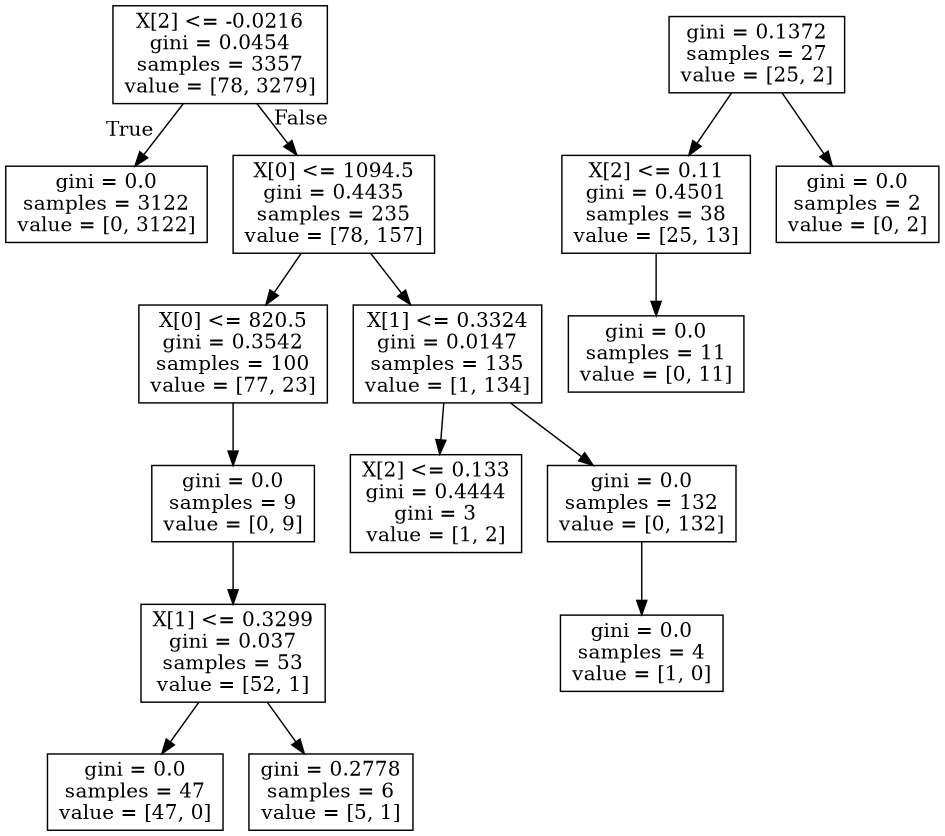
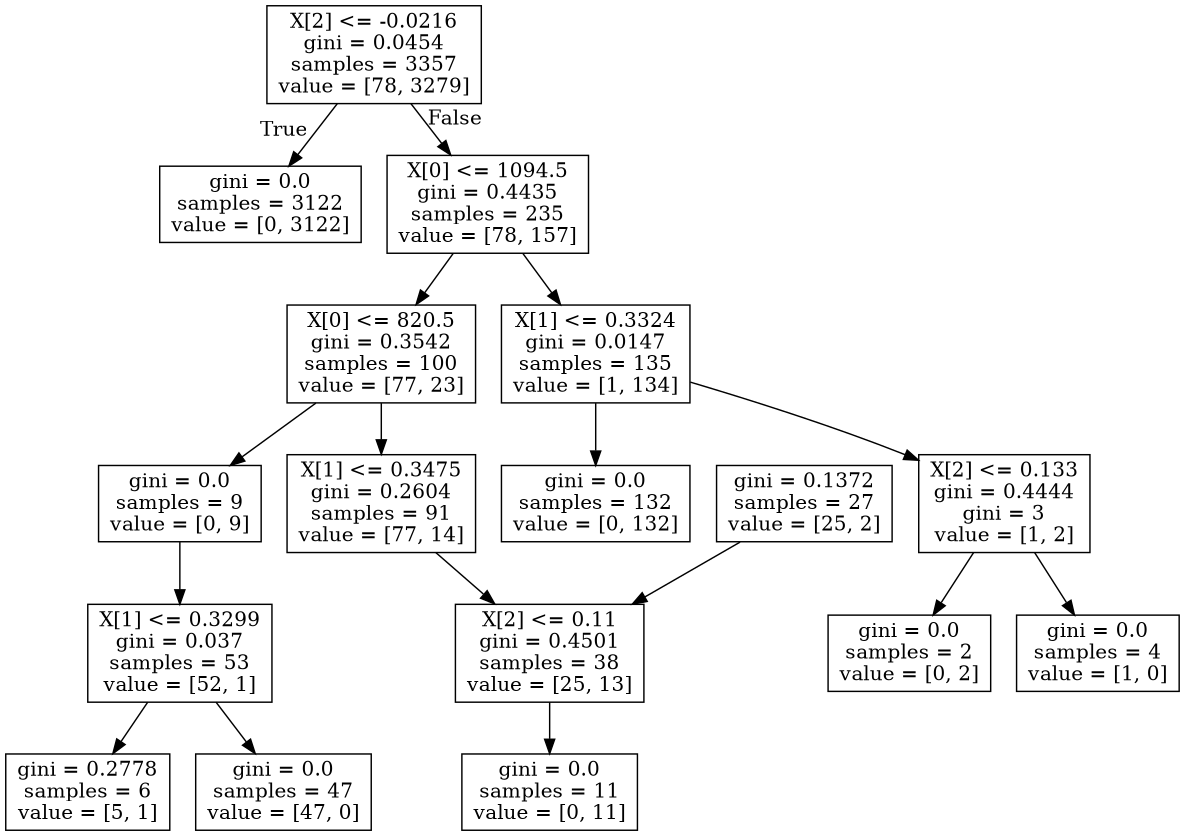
(803, 124) -> (957, 578)
none -> (381, 504)
(642, 571) -> (1051, 578)
